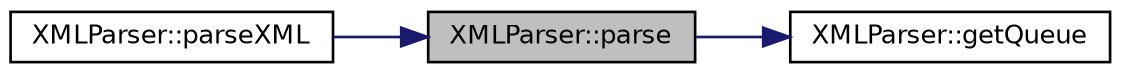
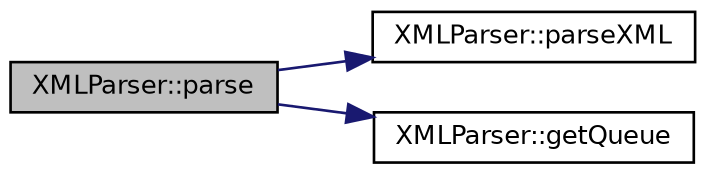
(367, 37) -> (312, 66)
